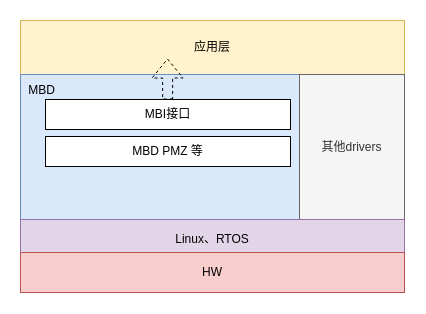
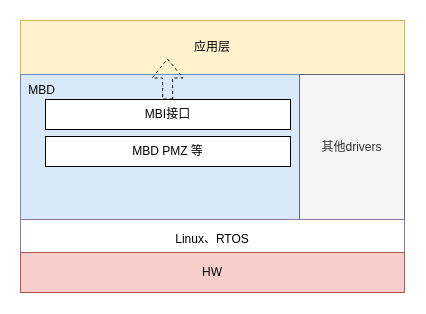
(213, 239) -> (213, 239)
